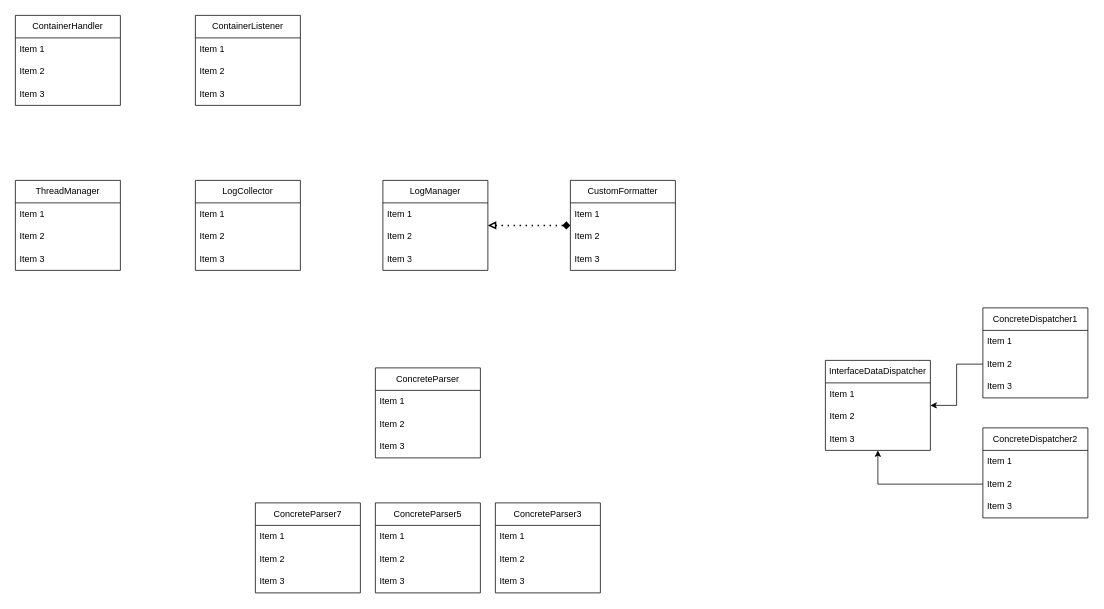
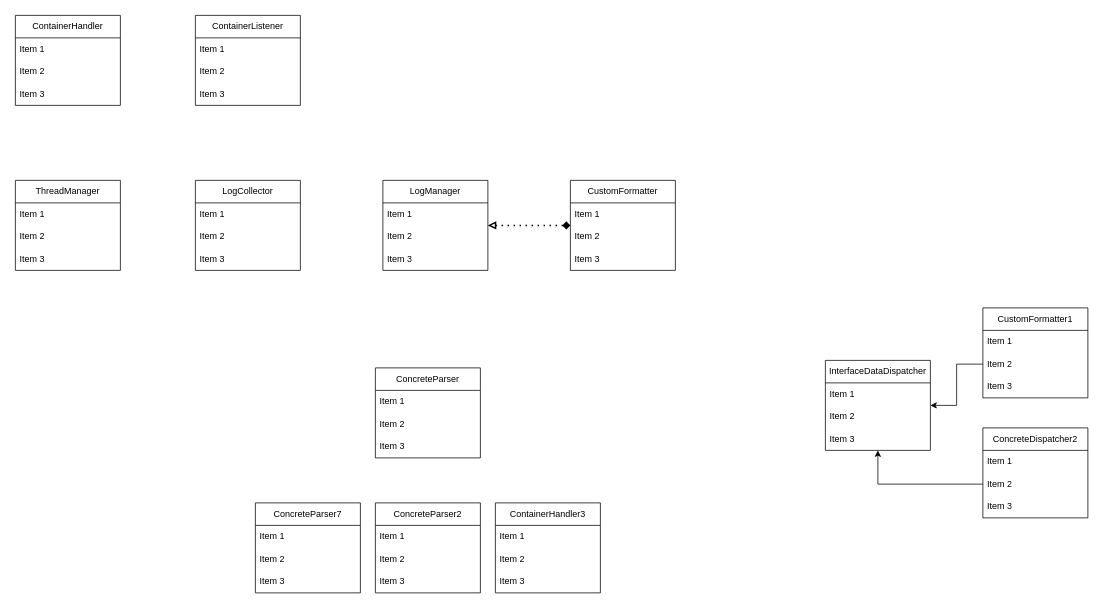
(1035, 319) -> (1035, 319)
(428, 514) -> (428, 514)
(548, 514) -> (548, 514)
